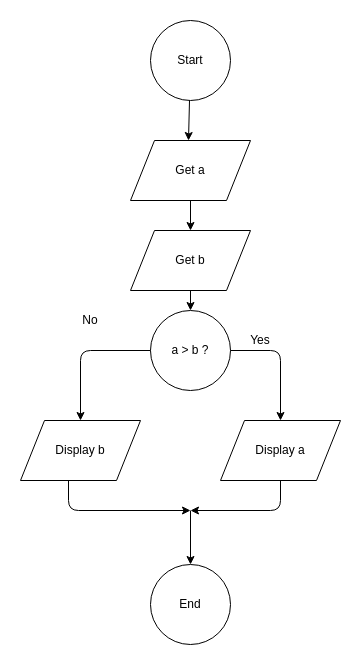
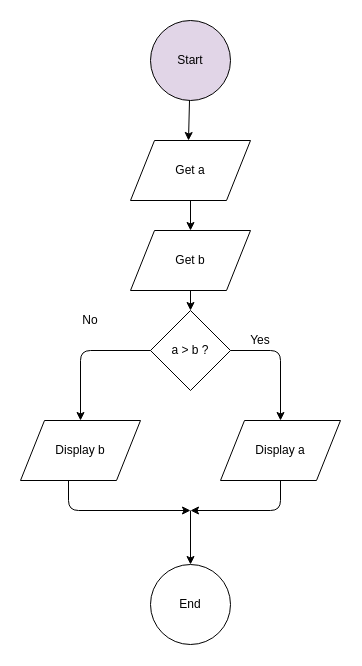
(191, 61) -> (191, 61)
(191, 351) -> (191, 351)
